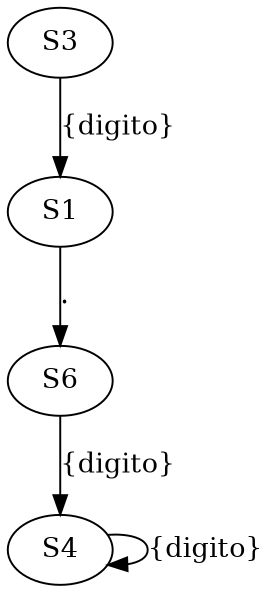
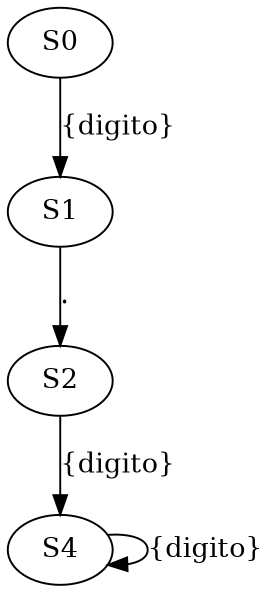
(60, 43) -> (60, 43)
(60, 381) -> (60, 381)
